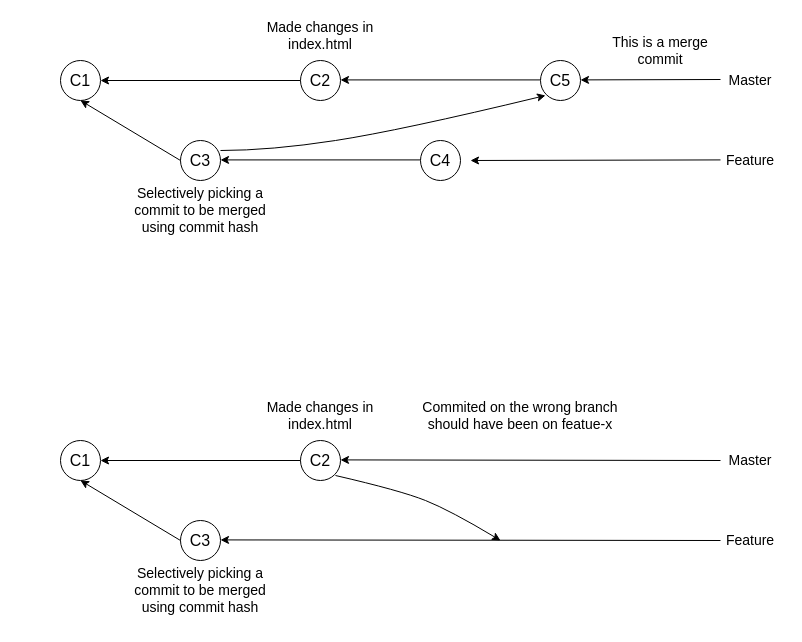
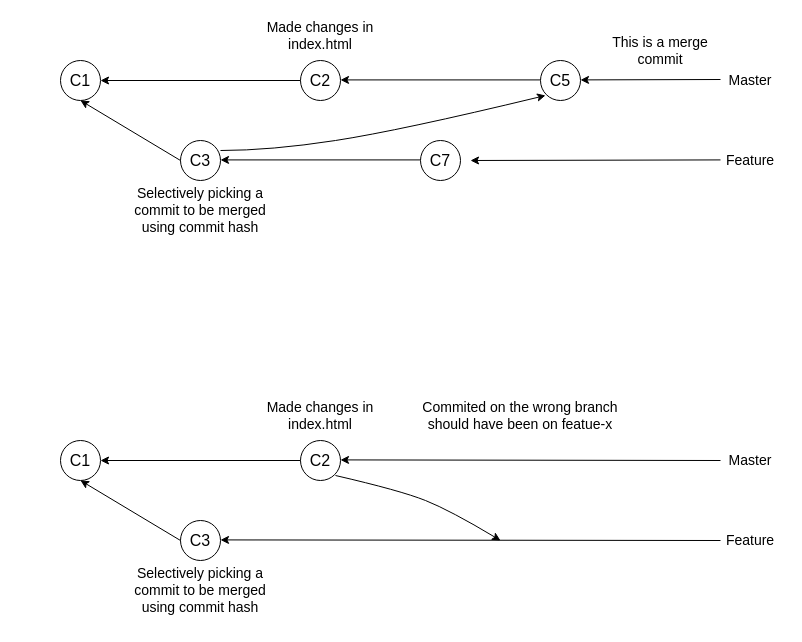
(441, 161) -> (441, 161)
